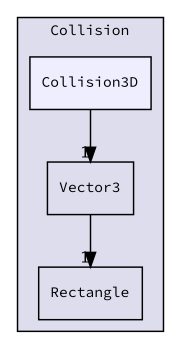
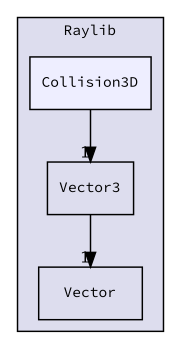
(91, 31) -> (91, 31)
(91, 293) -> (91, 293)
